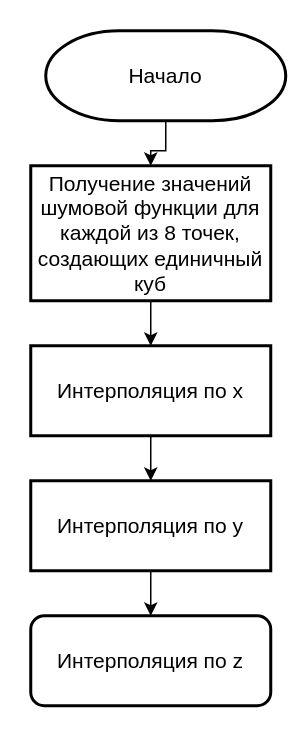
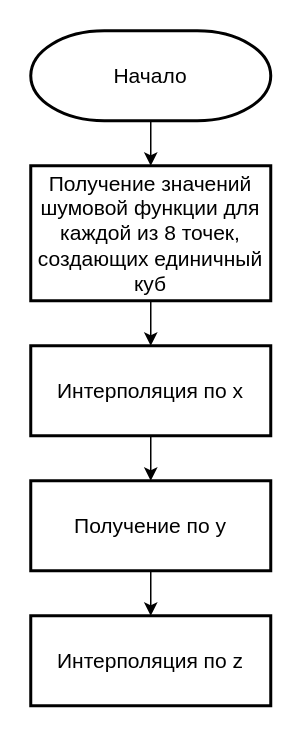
(166, 76) -> (151, 76)
(151, 526) -> (151, 526)
(151, 661) -> (151, 661)
